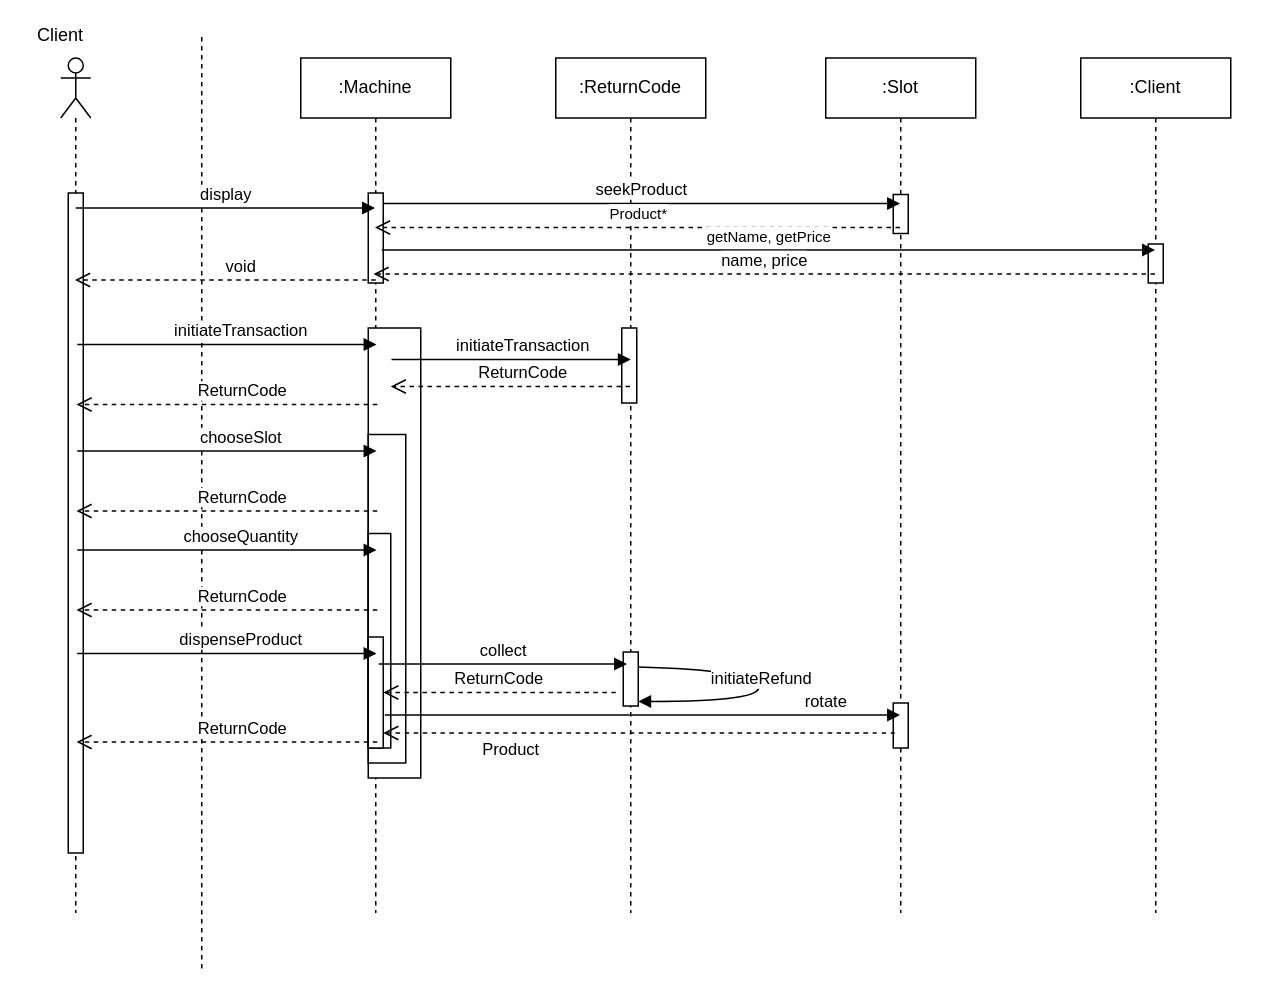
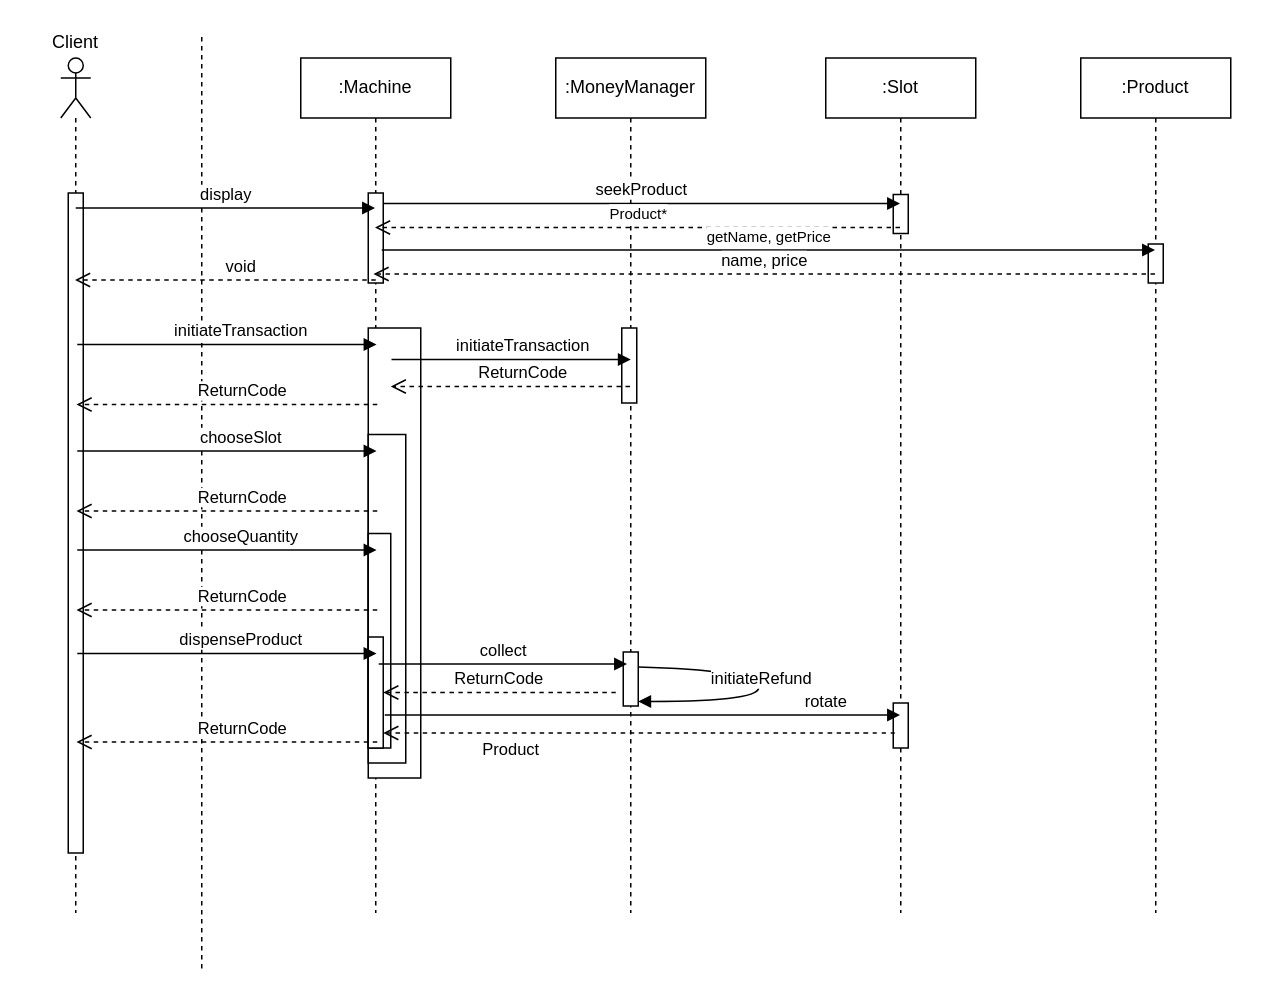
(61, 35) -> (76, 43)
(631, 88) -> (631, 88)
(1156, 88) -> (1156, 88)
